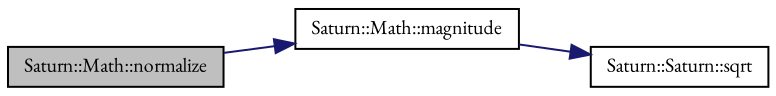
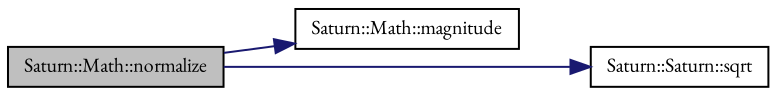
(545, 48) -> (397, 67)
